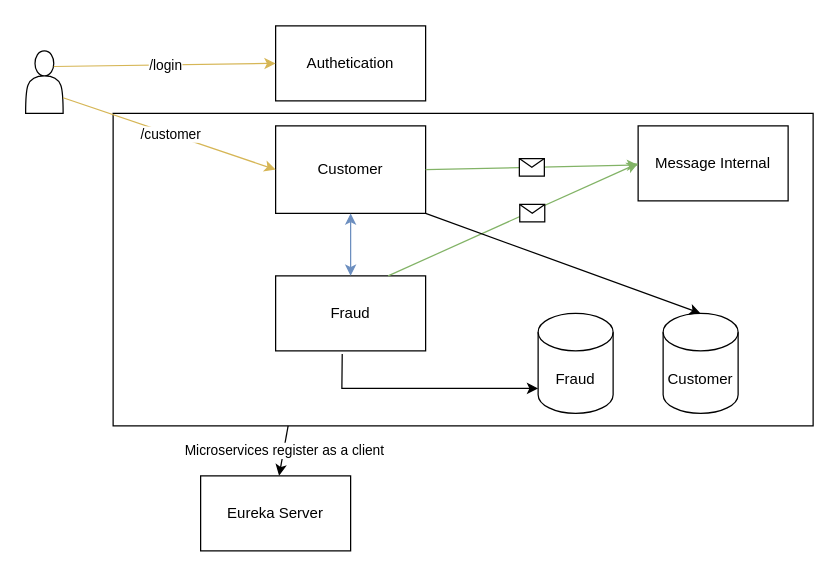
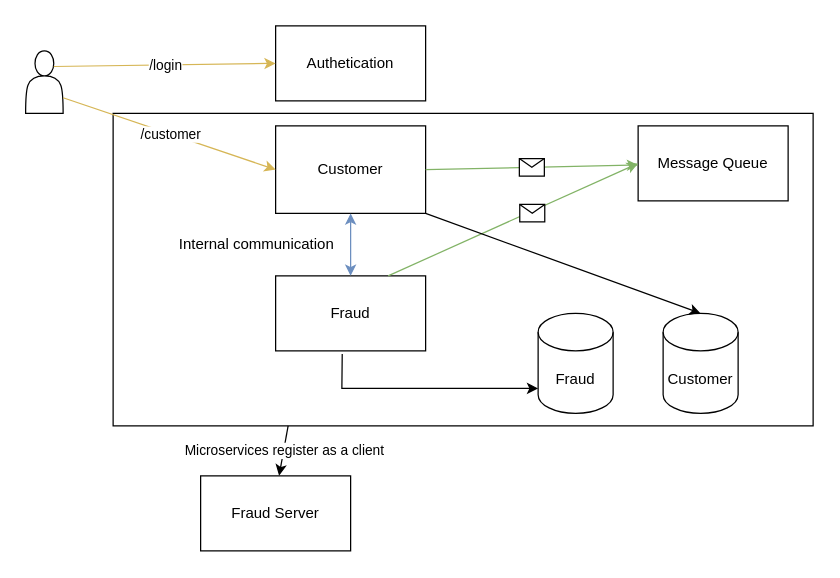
(713, 163) -> (713, 163)
none -> (257, 244)
(276, 513) -> (276, 513)
